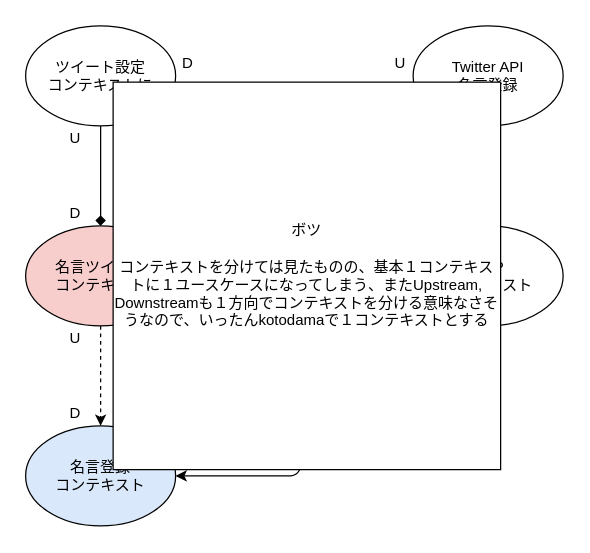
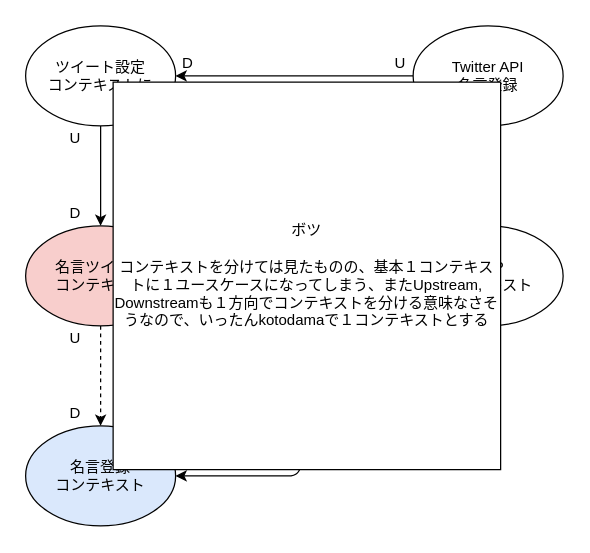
none -> (301, 76)
(101, 215) -> (101, 216)
